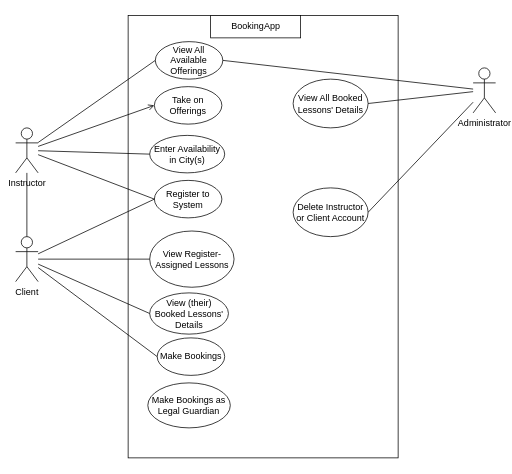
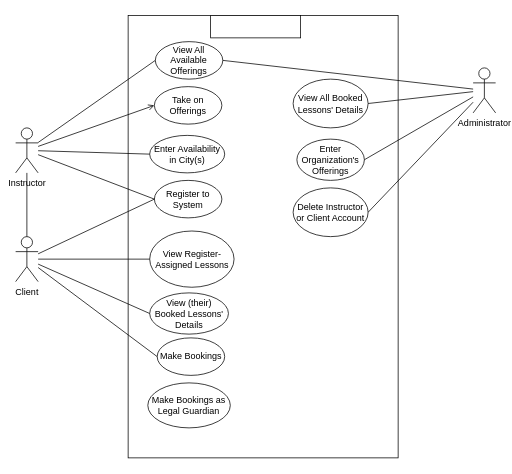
(255, 27) -> none
none -> (418, 129)
none -> (330, 160)
